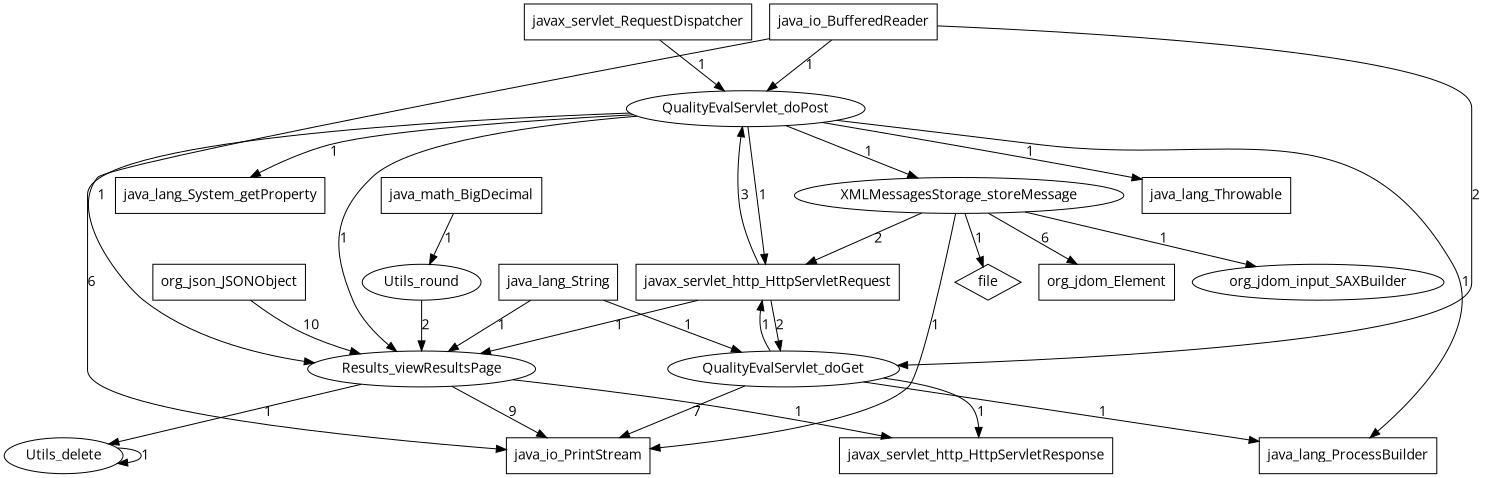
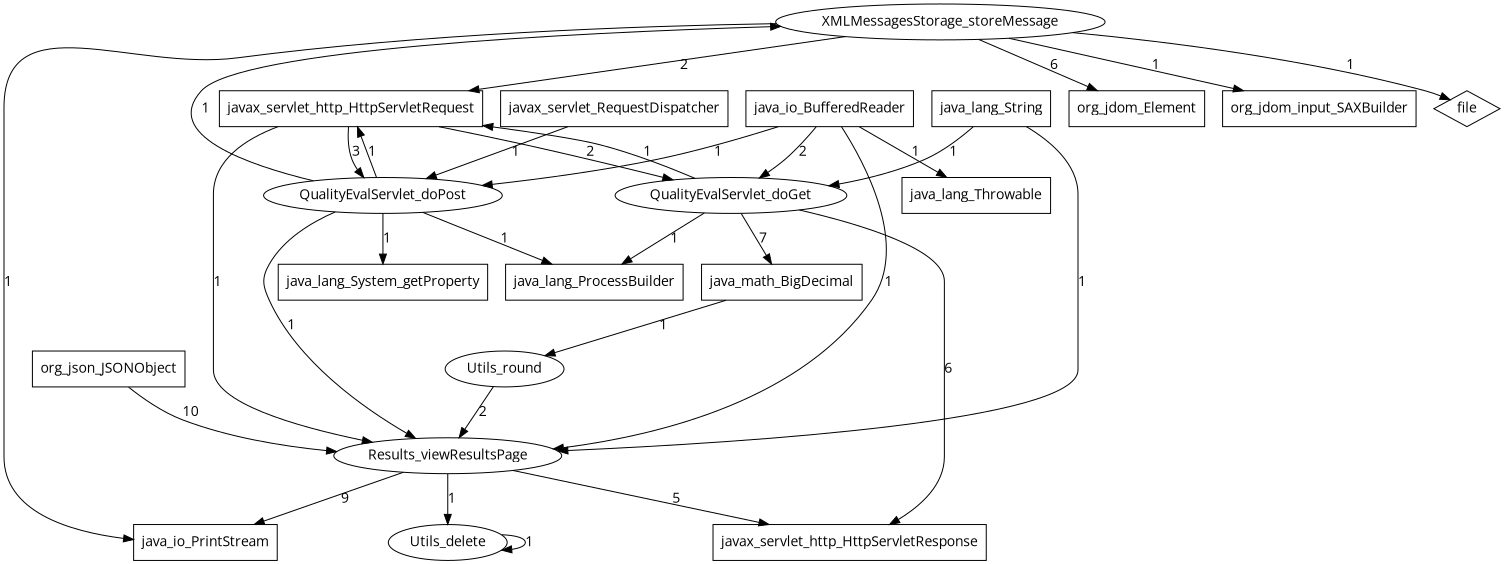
(977, 149) -> (899, 150)
(88, 244) -> none
(1318, 282) -> (1319, 109)
(687, 410) -> (754, 234)
(799, 412) -> (677, 499)
(982, 412) -> (949, 369)
